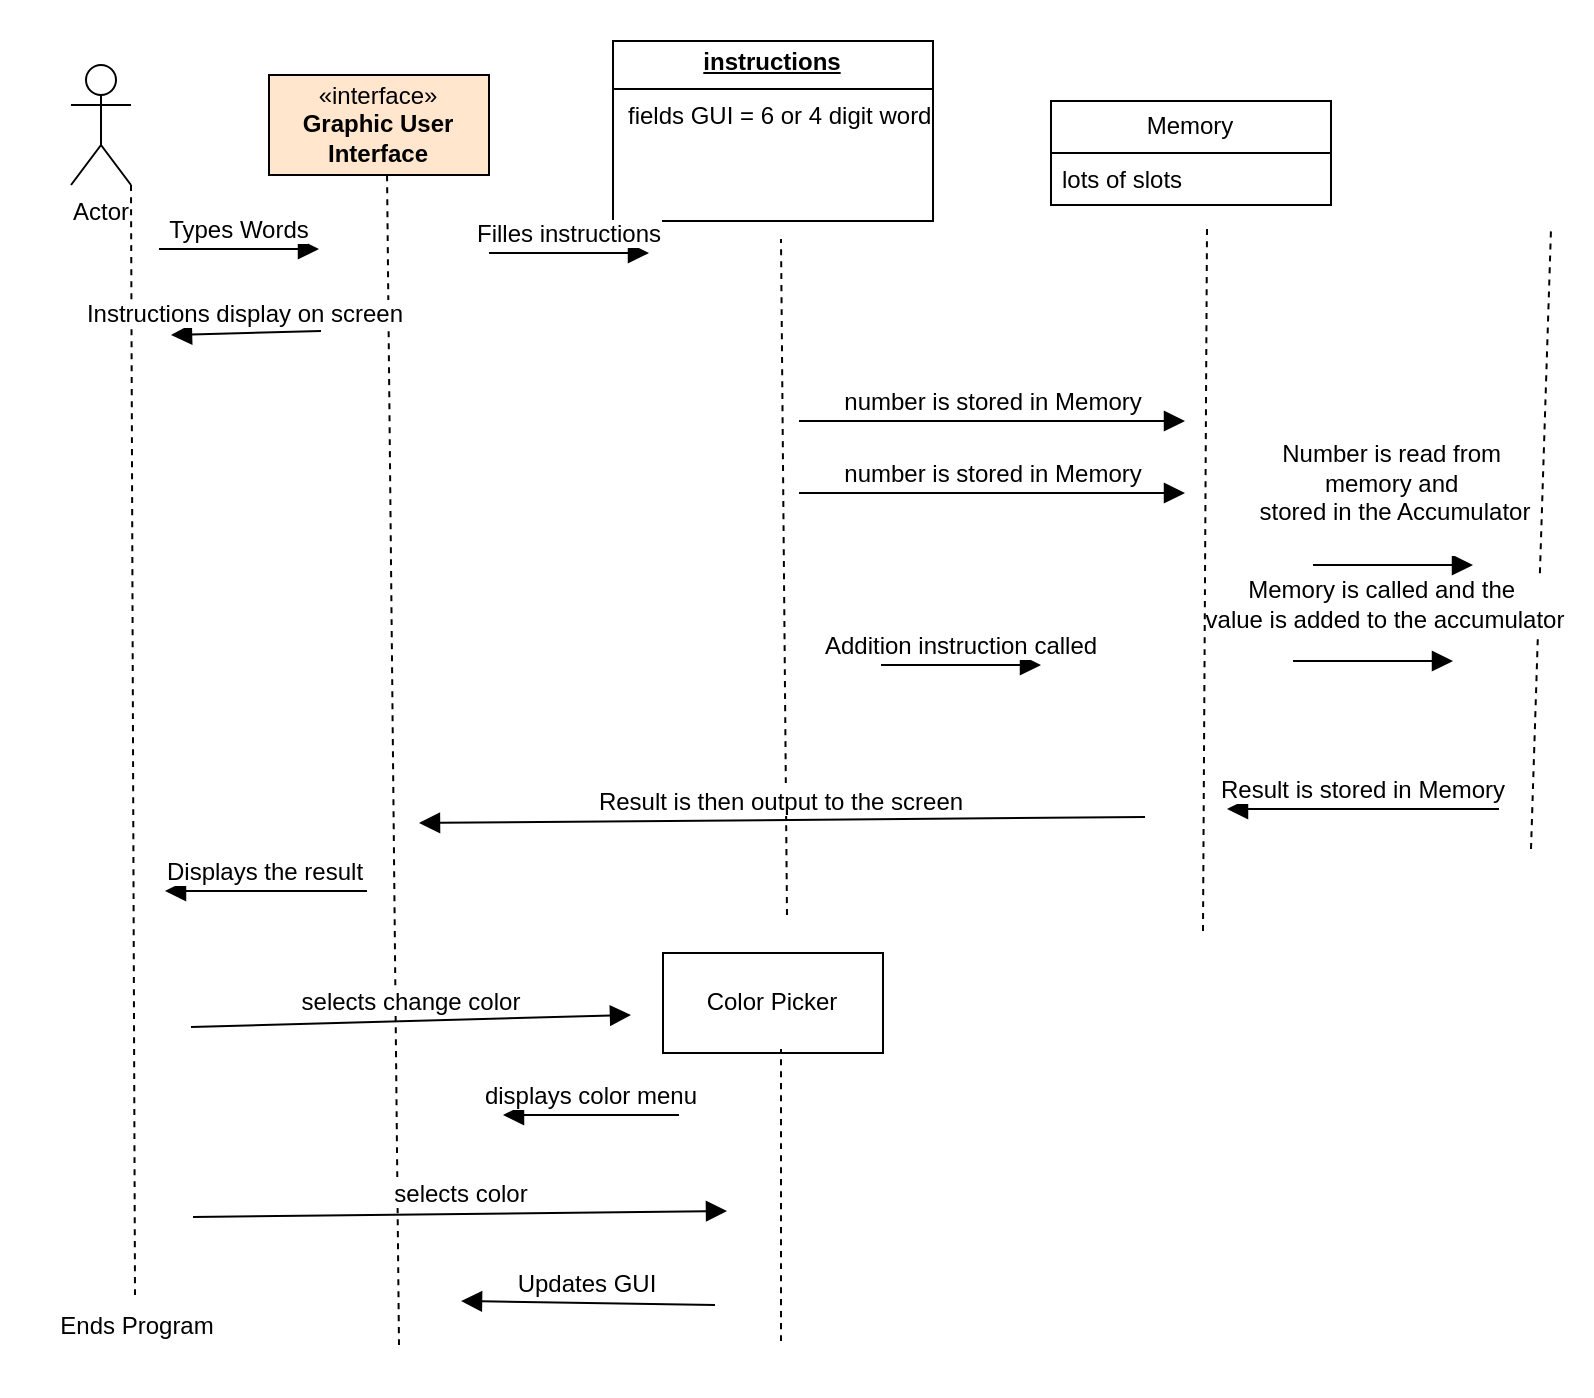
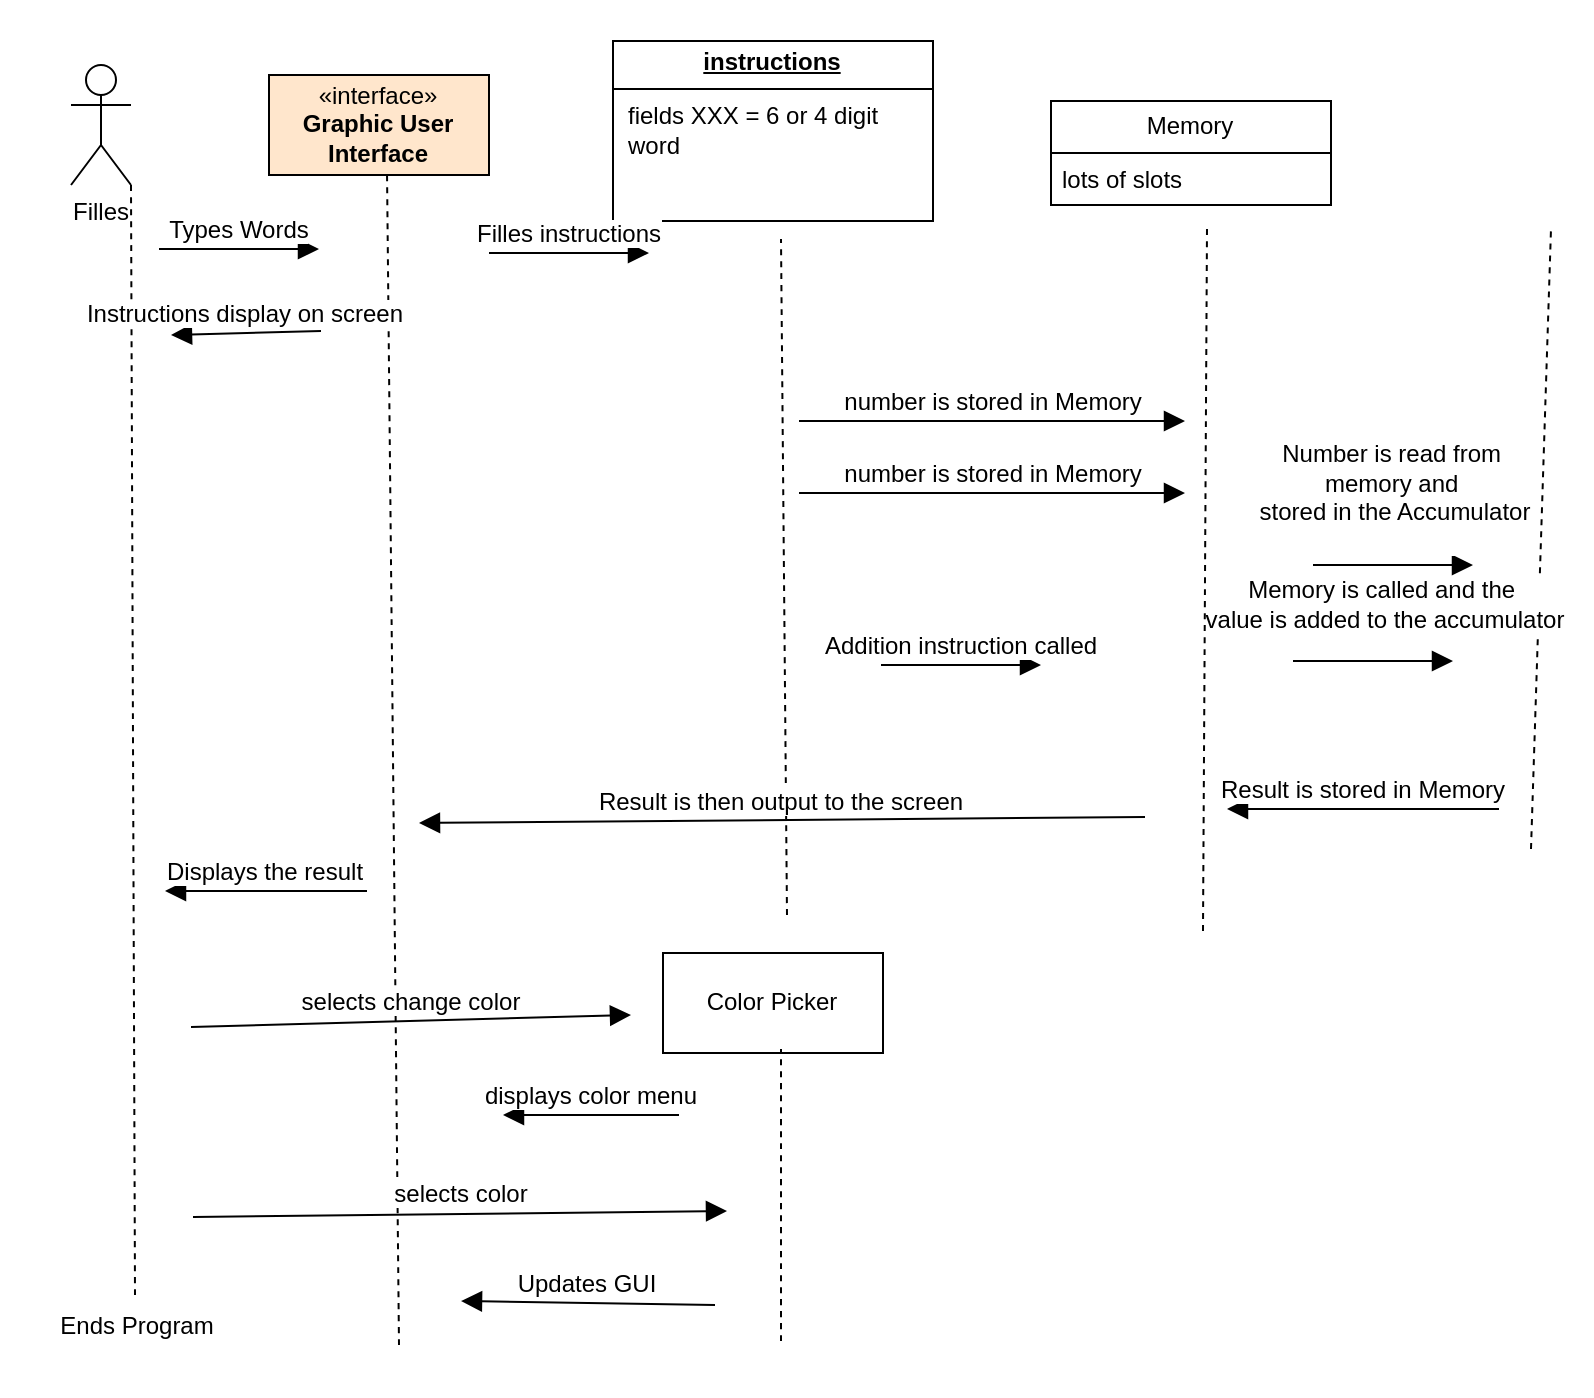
(775, 84) -> (775, 84)
(102, 213) -> (102, 213)
